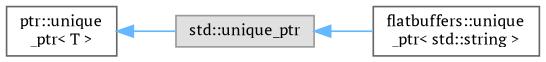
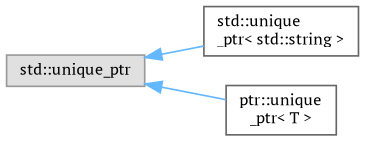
(155, 31) -> (194, 93)
(456, 31) -> (281, 31)
